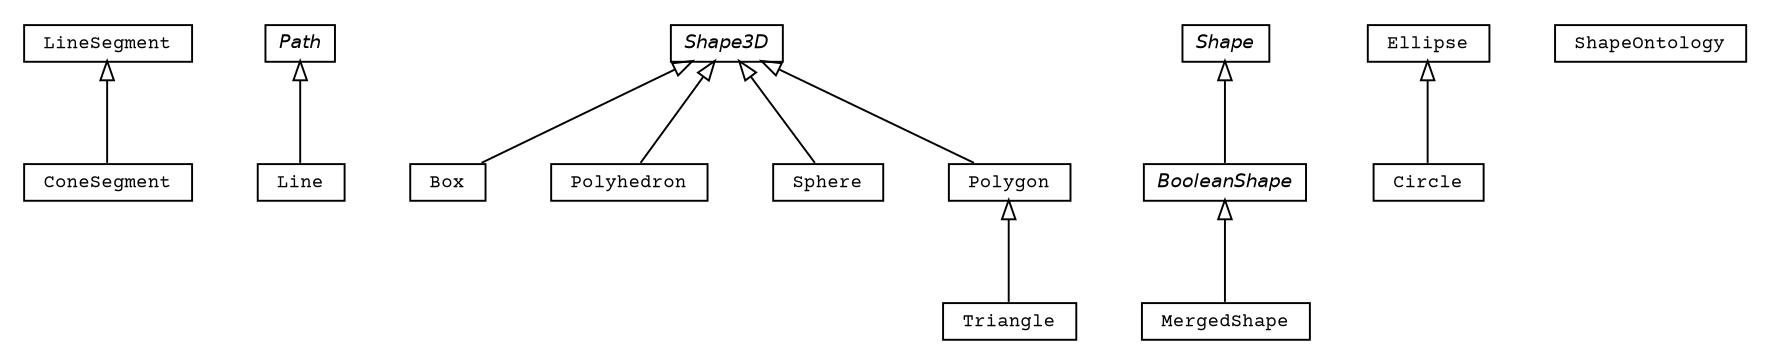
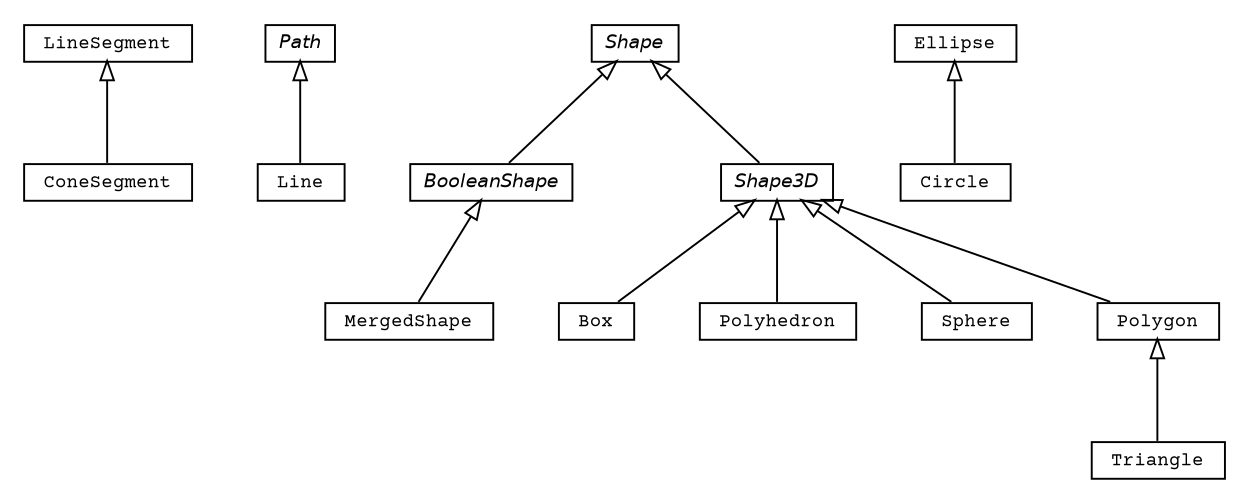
(1650, 42) -> none
none -> (713, 119)
